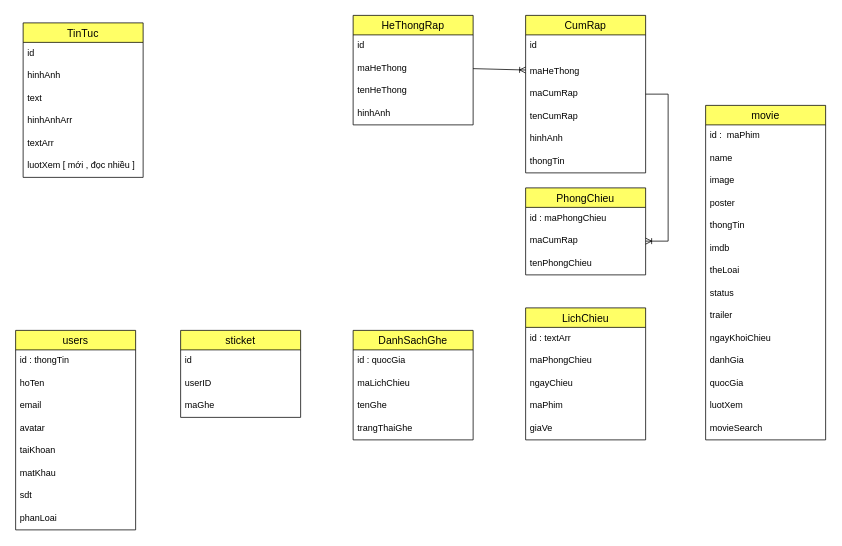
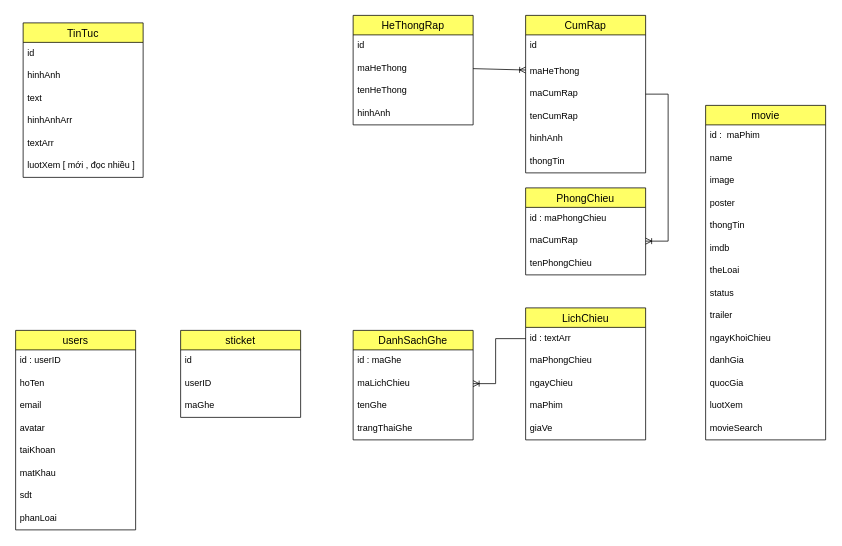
none -> (495, 358)
(46, 360) -> (43, 360)
(381, 360) -> (378, 360)
